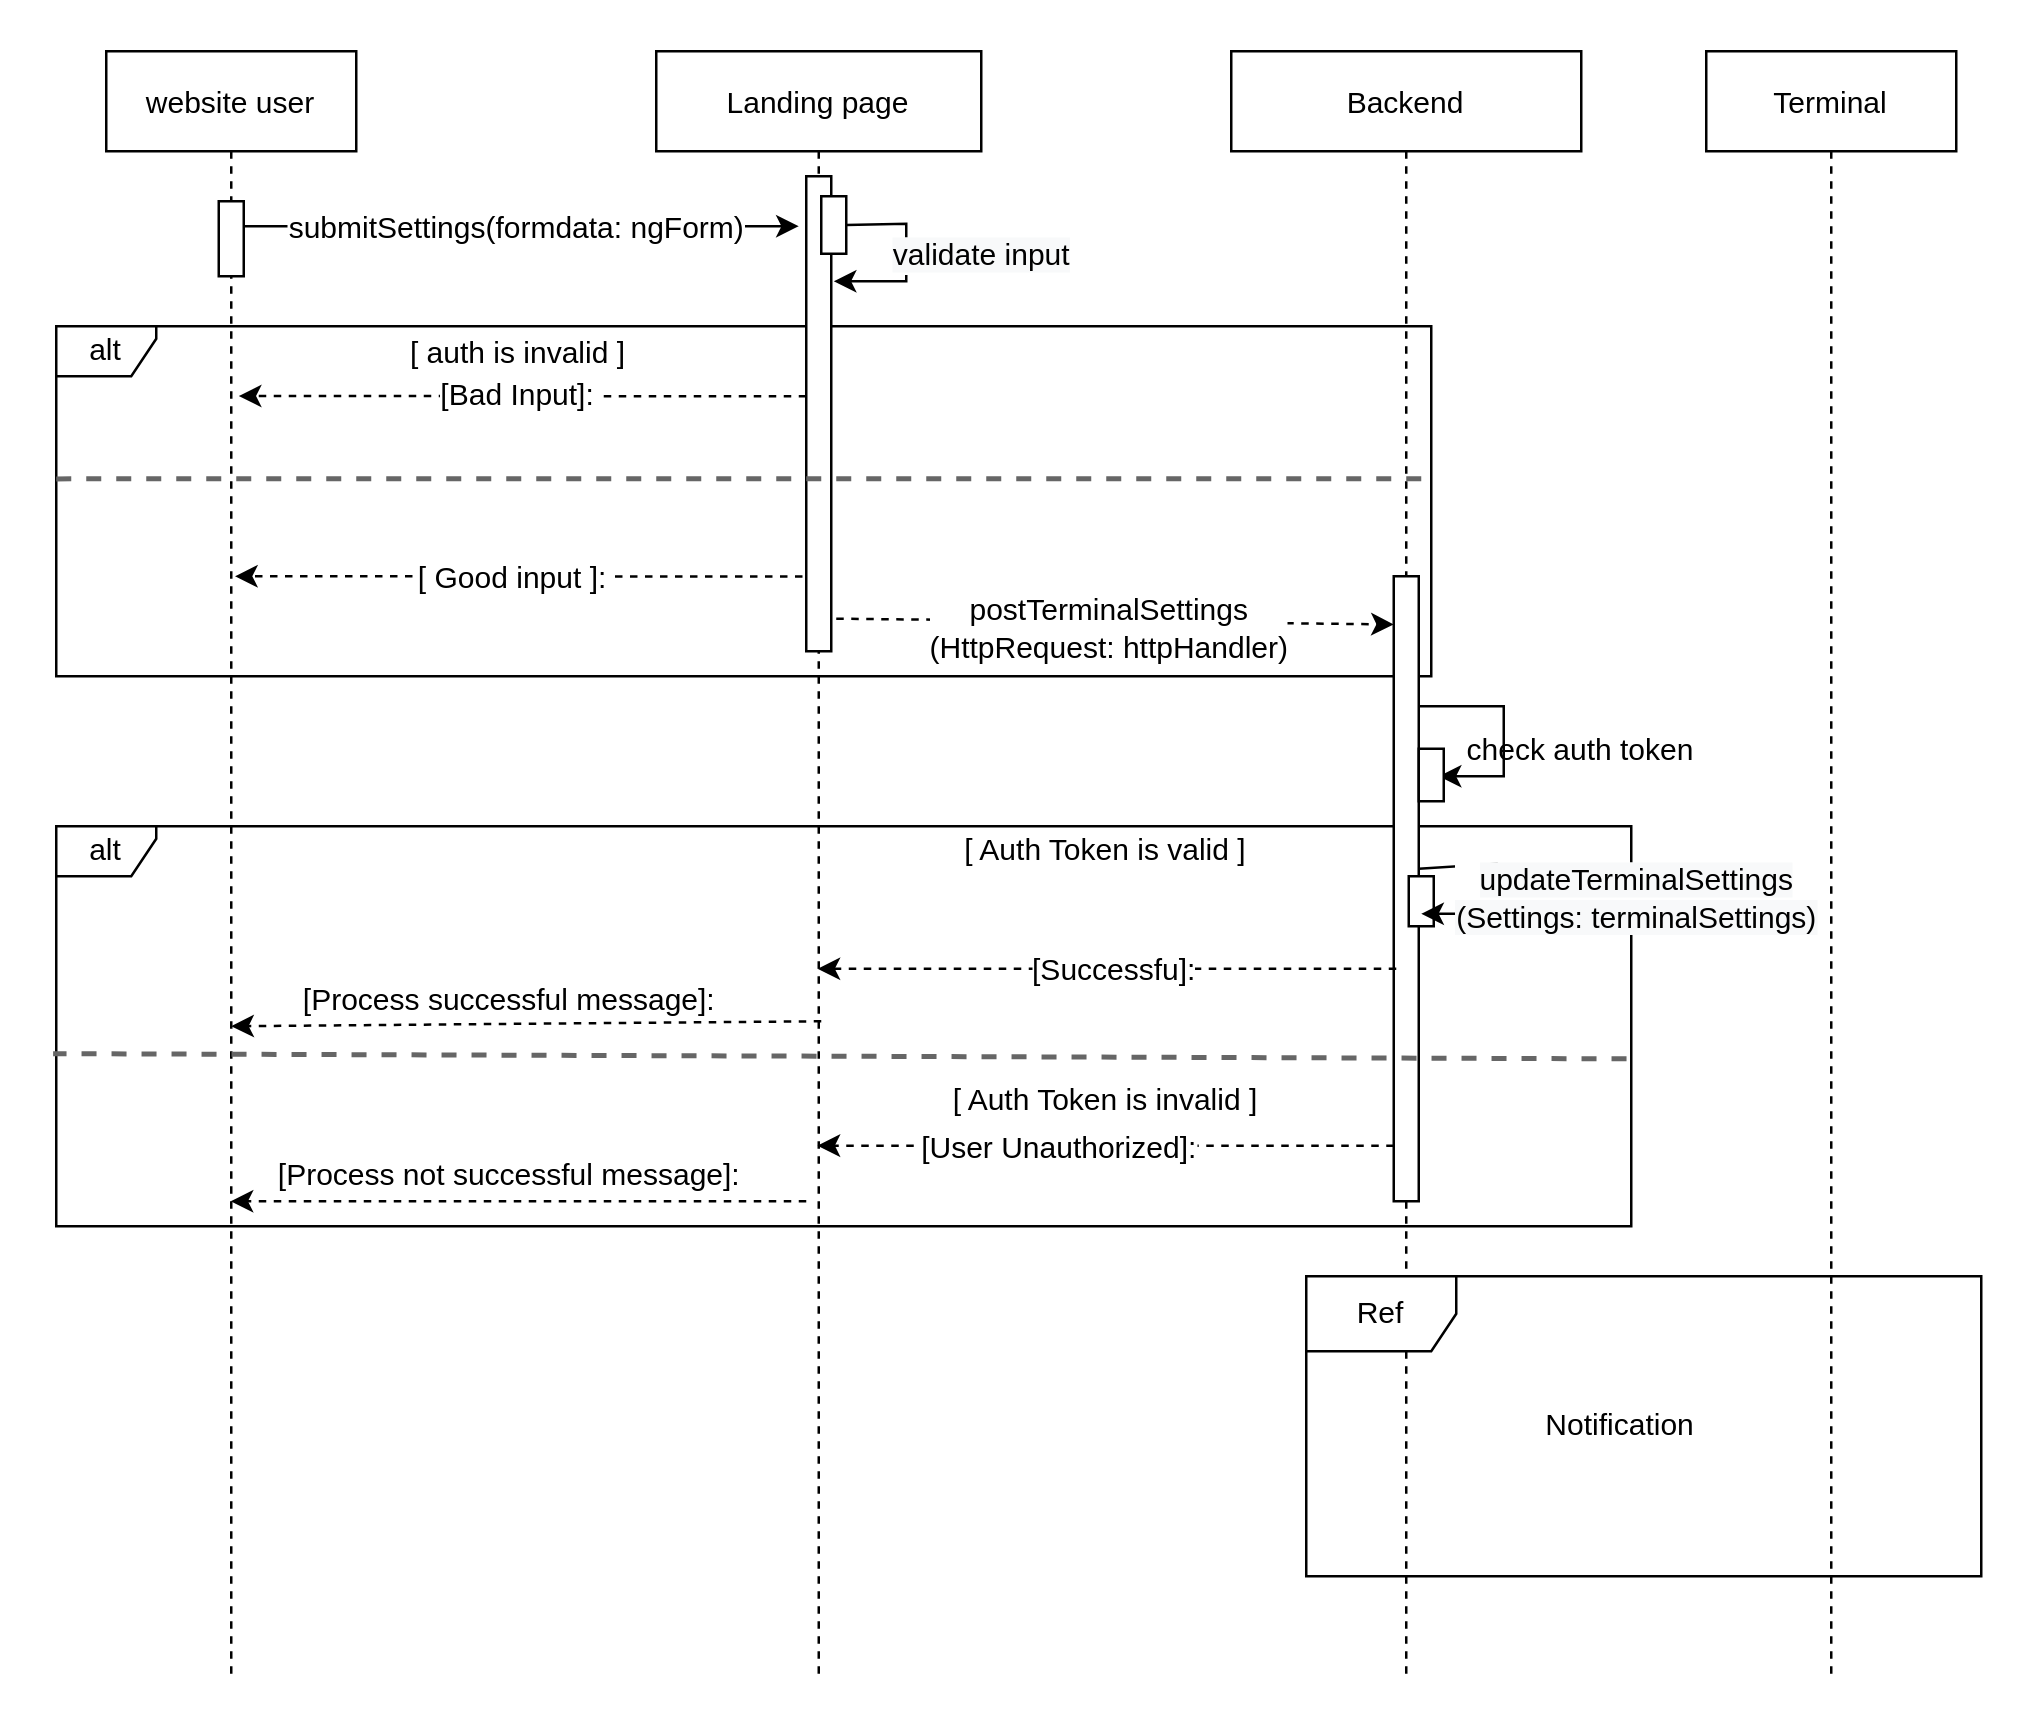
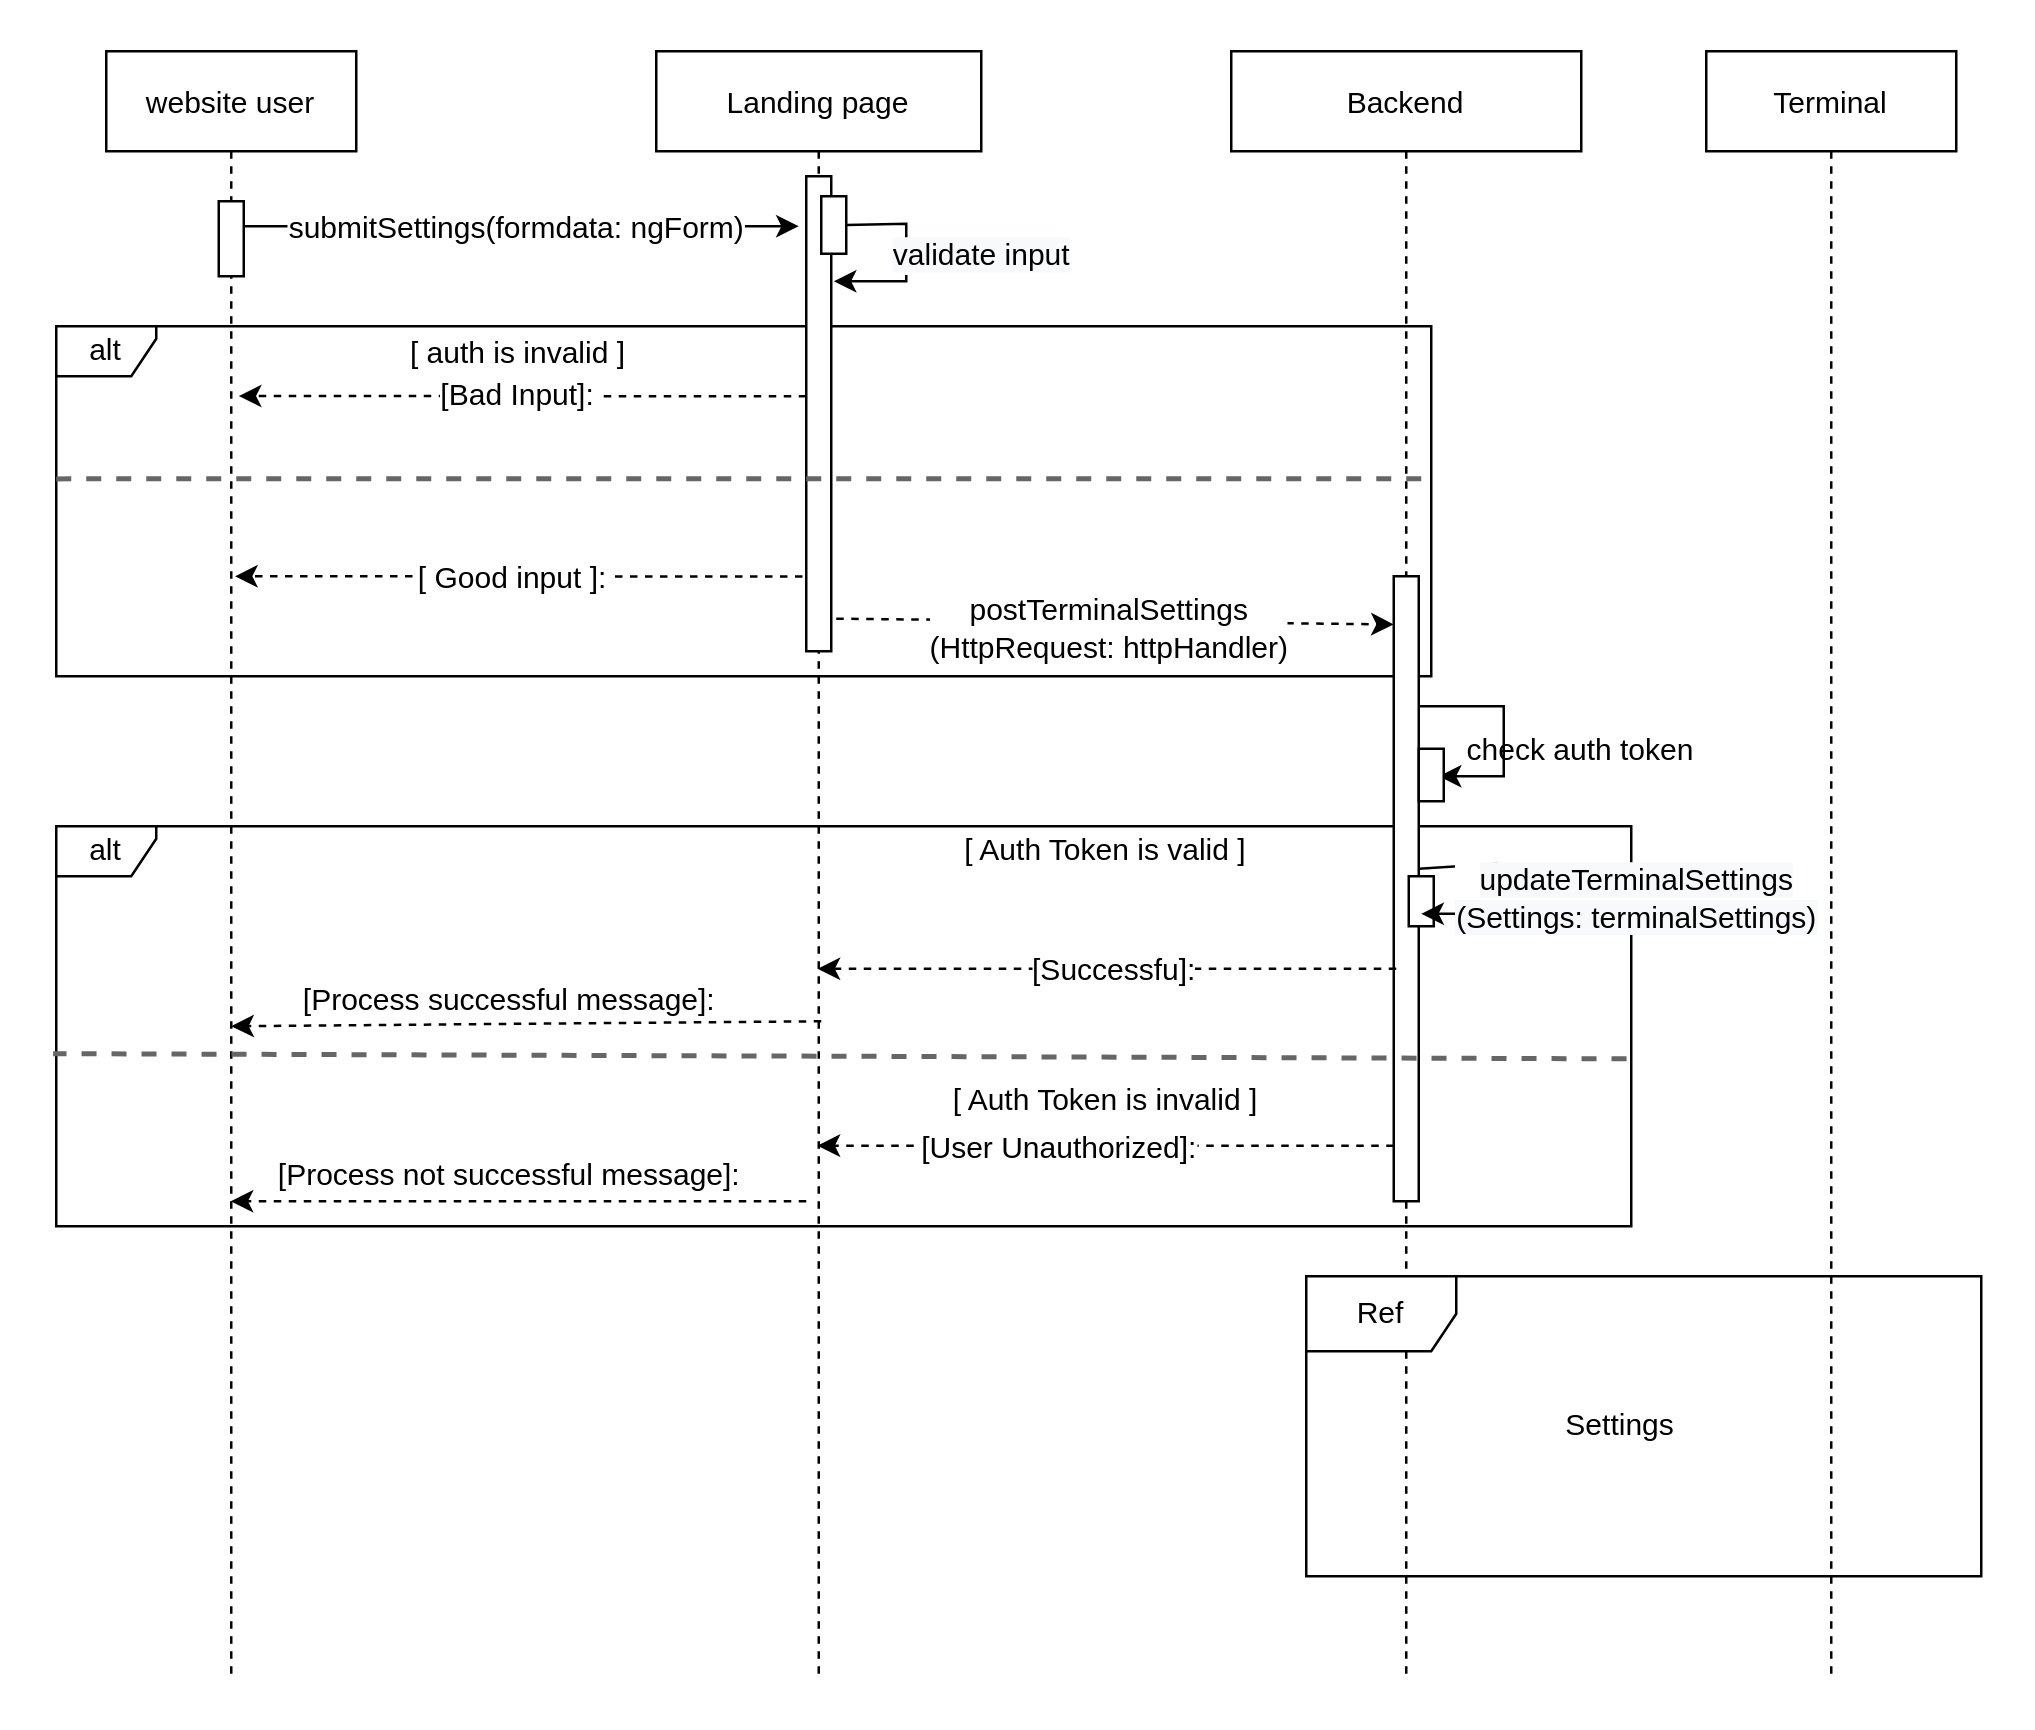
(1625, 1426) -> (1625, 1426)
